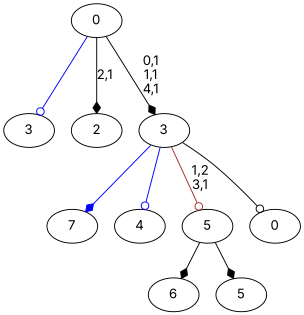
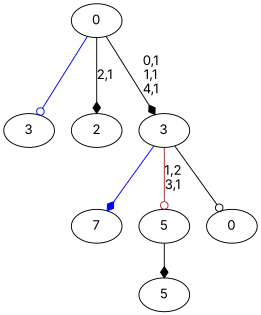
(140, 226) -> none
(174, 295) -> none
